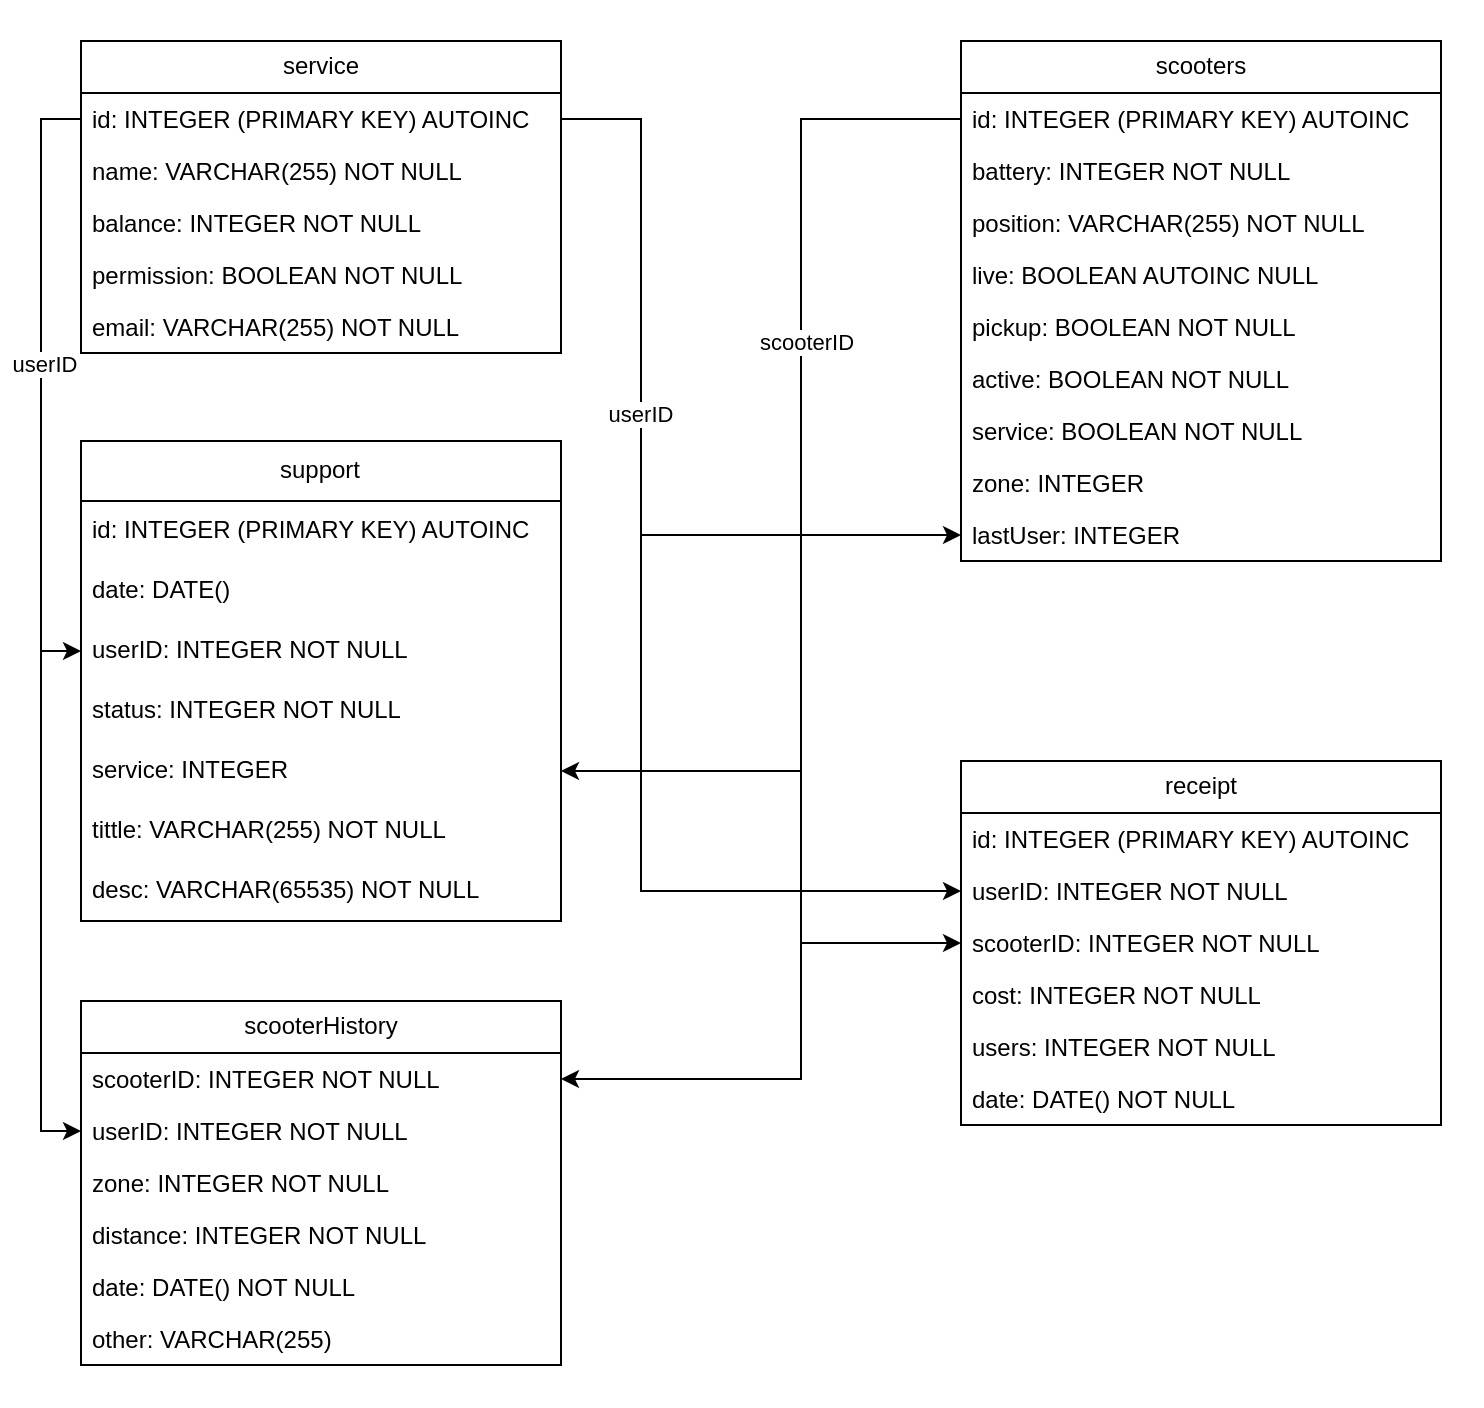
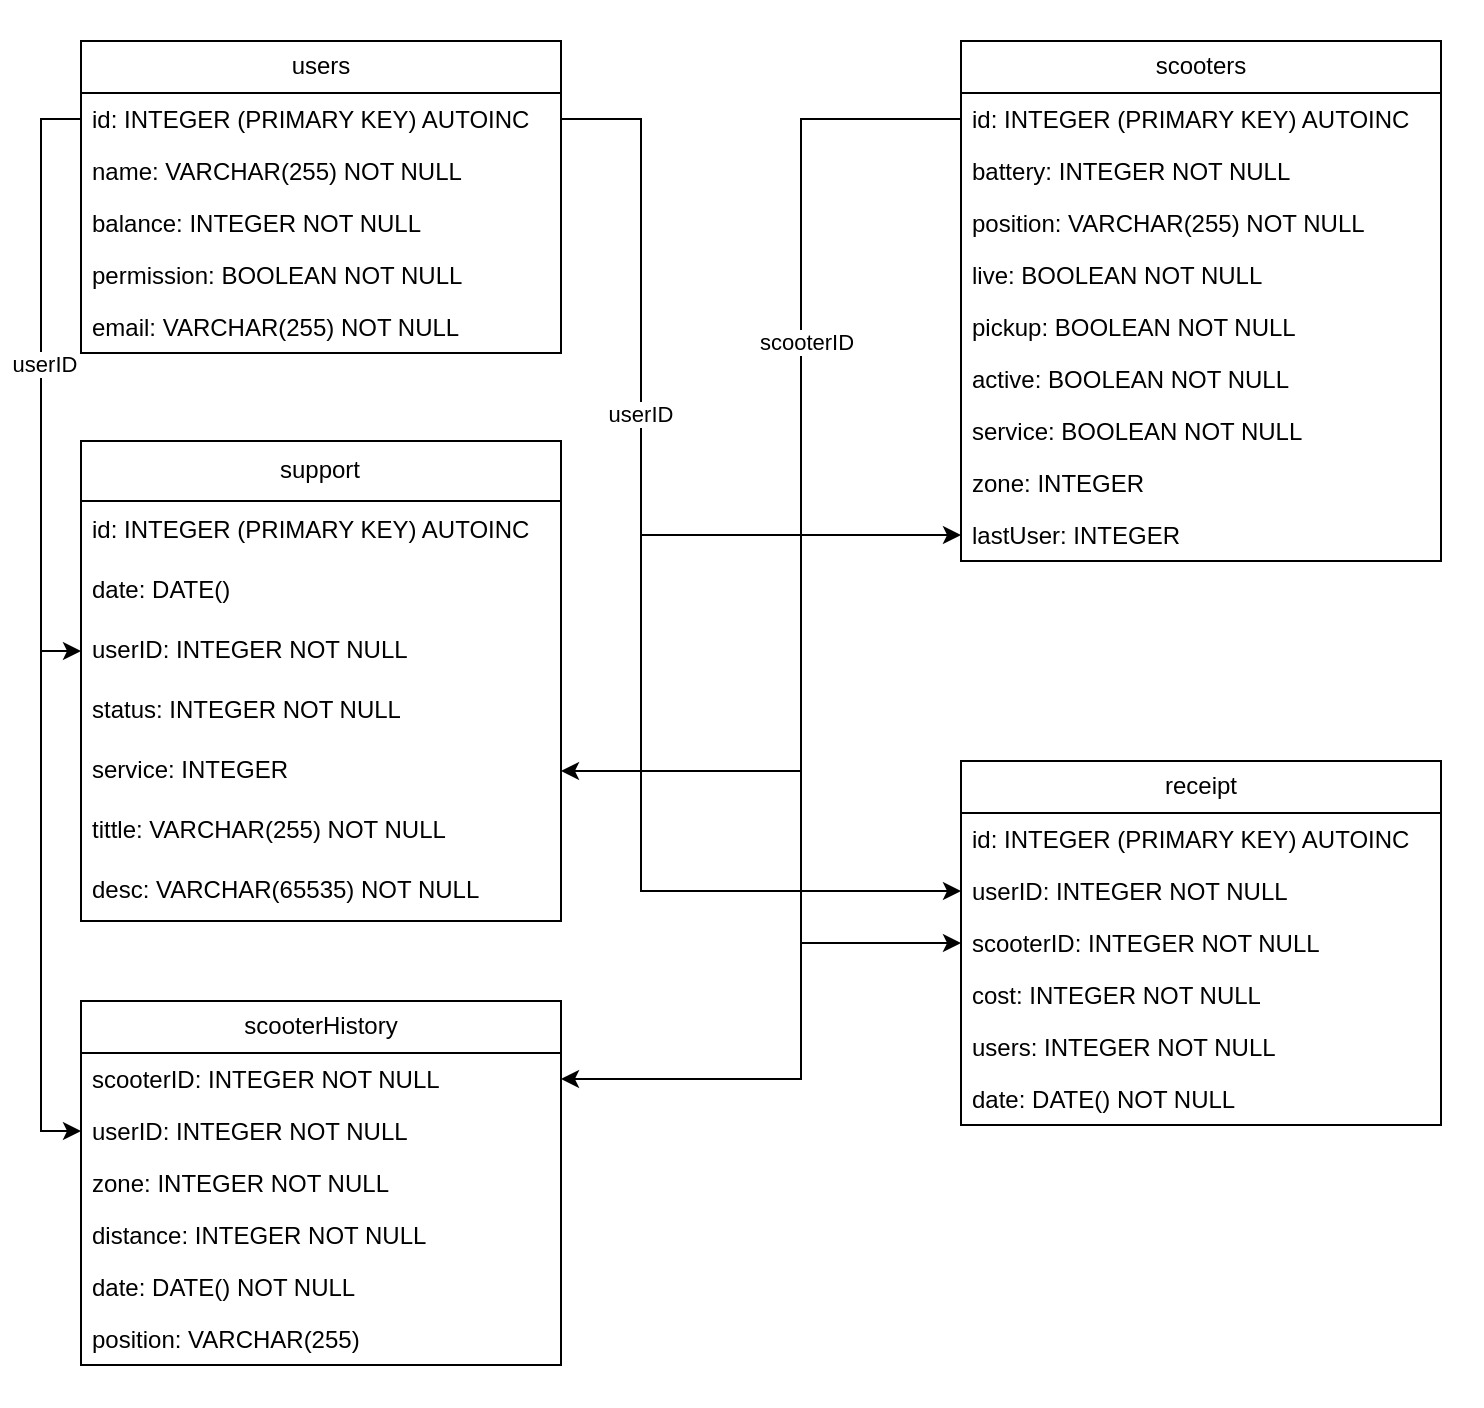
(322, 67) -> (322, 67)
(1129, 277) -> (1102, 277)
(214, 1341) -> (228, 1341)
